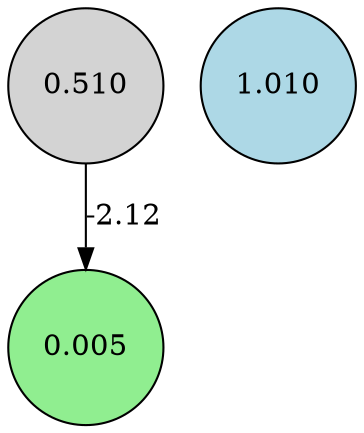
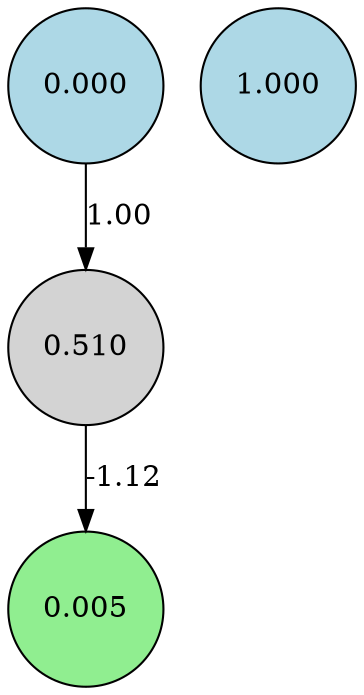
none -> (86, 86)
(278, 86) -> (278, 86)
(125, 217) -> (125, 478)
